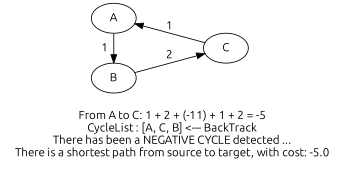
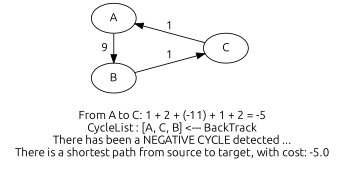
(105, 48) -> (105, 48)
(170, 55) -> (170, 55)
